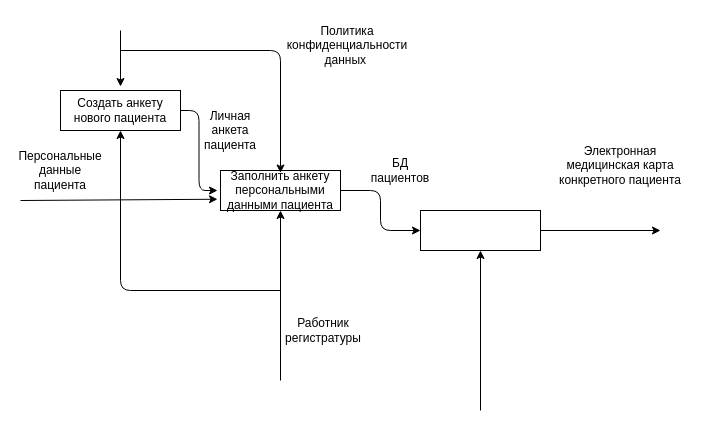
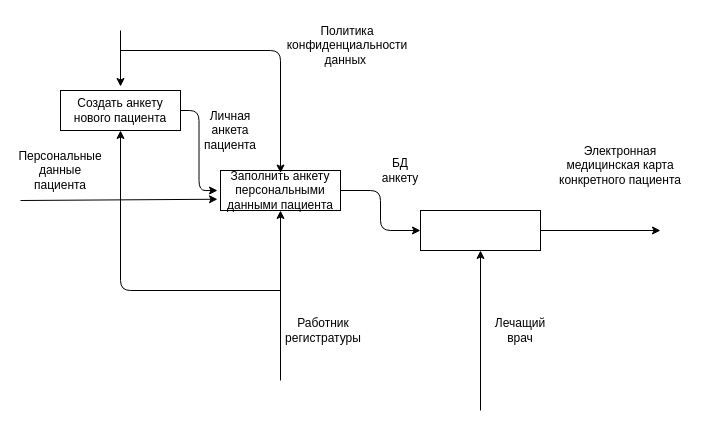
(401, 171) -> (401, 171)
none -> (521, 331)
